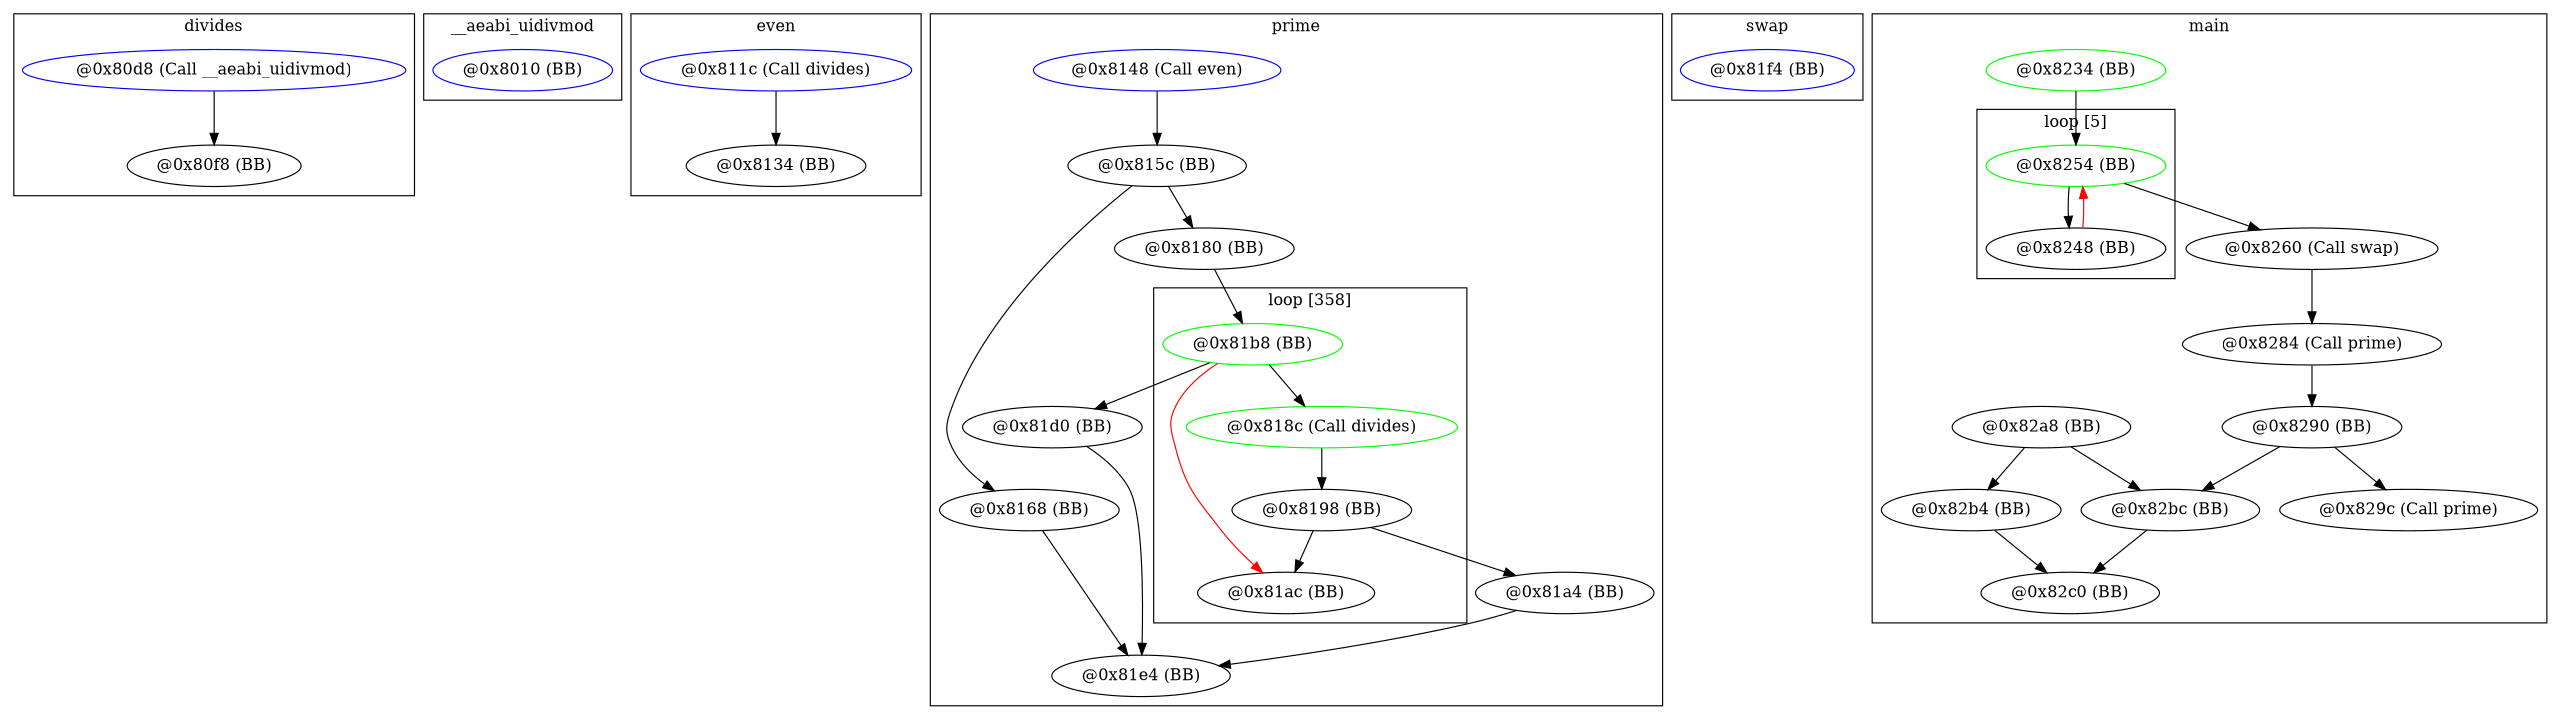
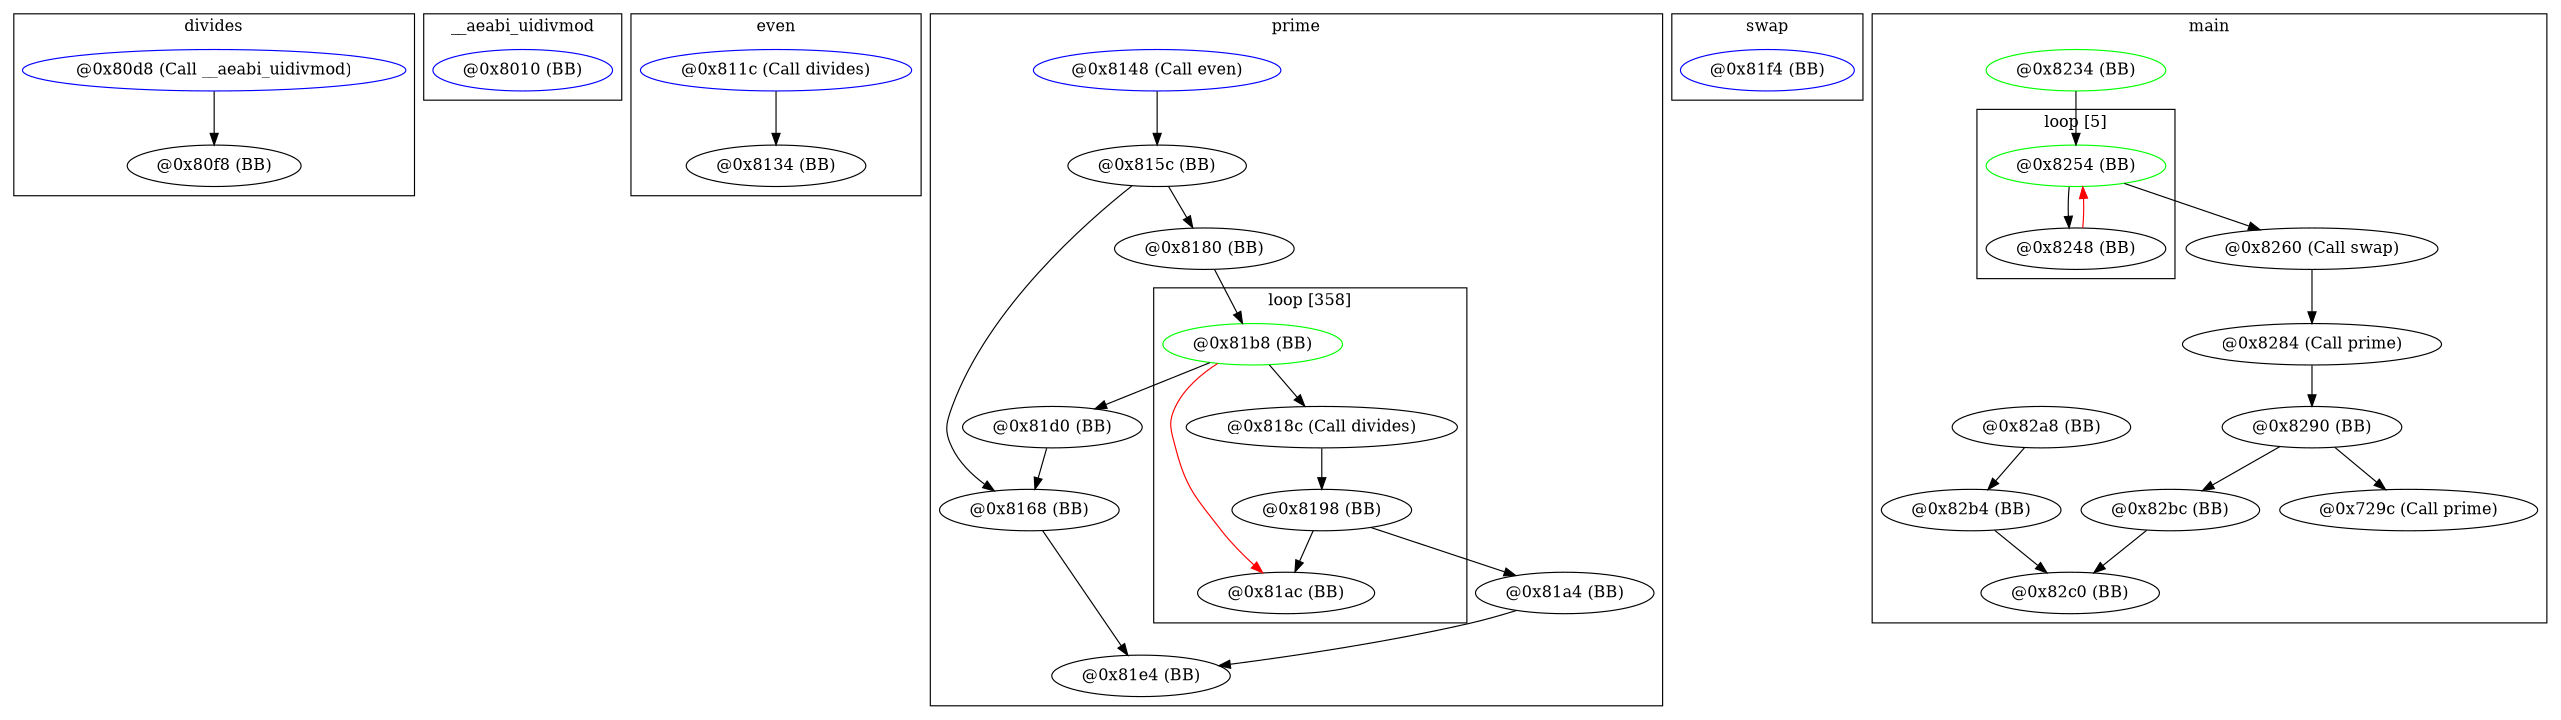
(1322, 427) -> (1322, 427)
(2101, 465) -> none
(2409, 510) -> (2409, 510)
(1139, 535) -> (1042, 463)
